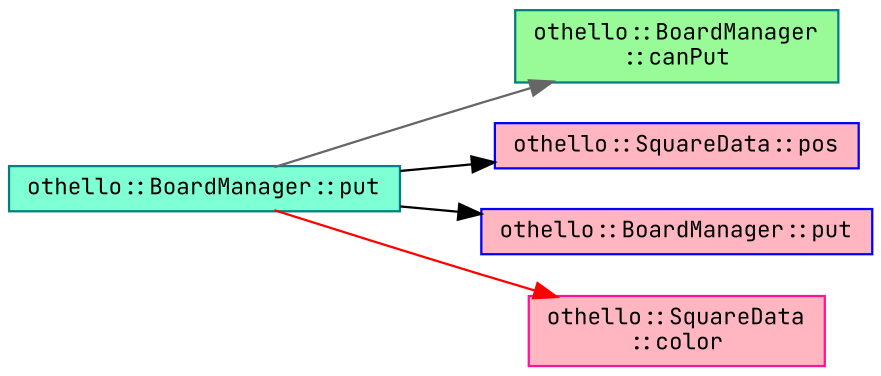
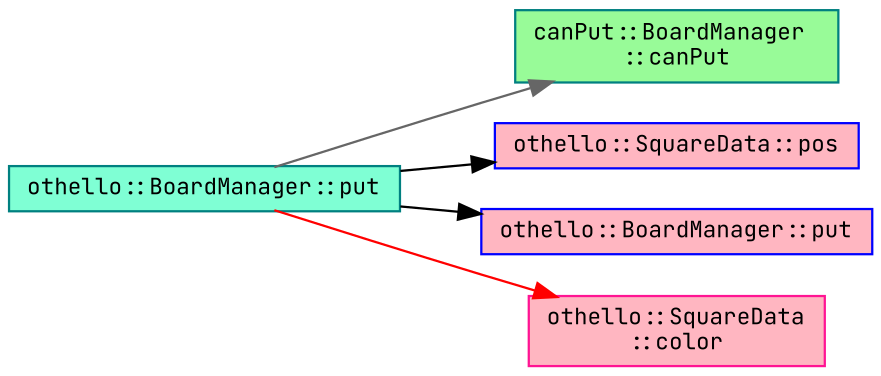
(677, 46) -> (677, 46)
